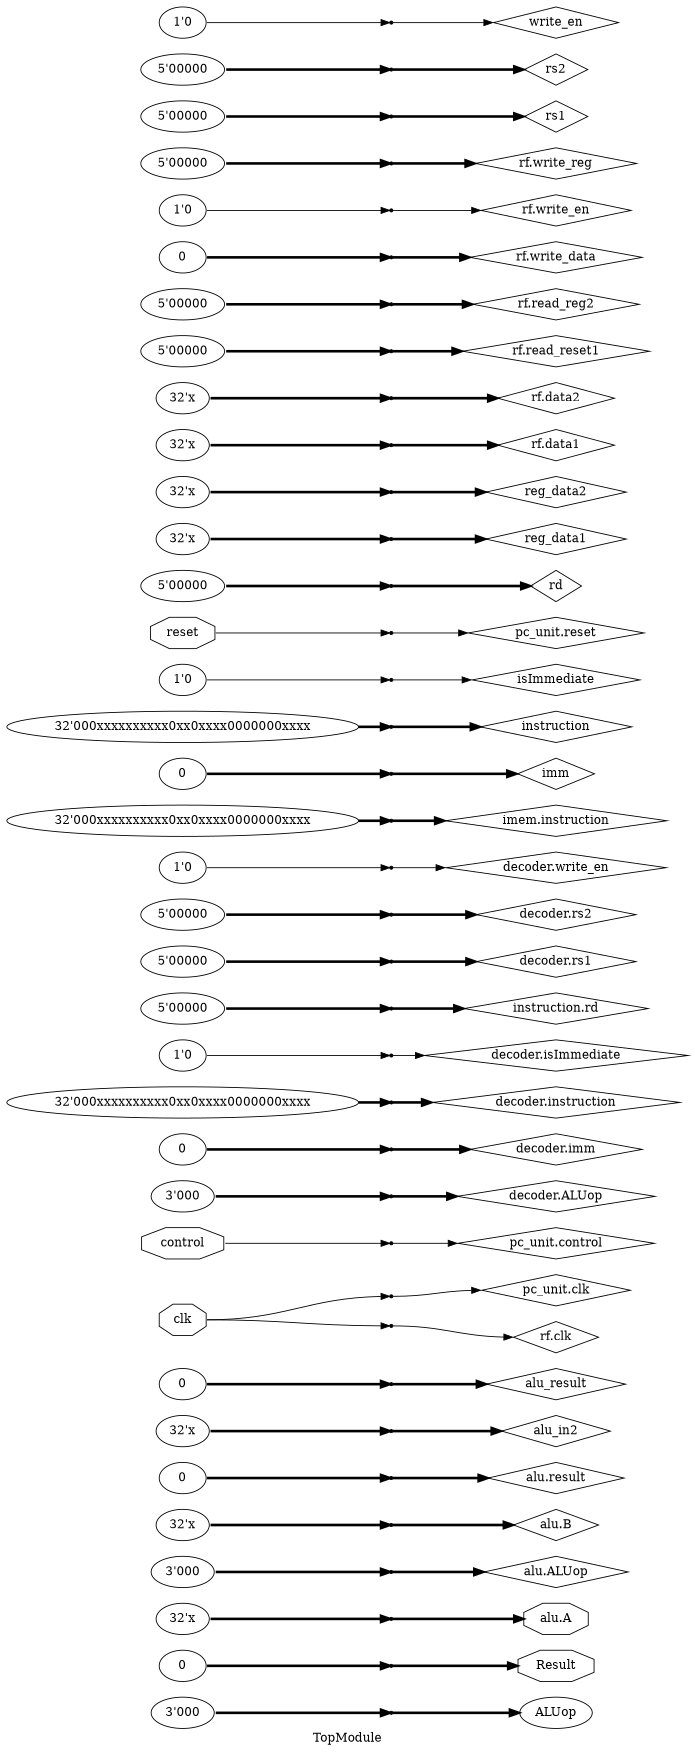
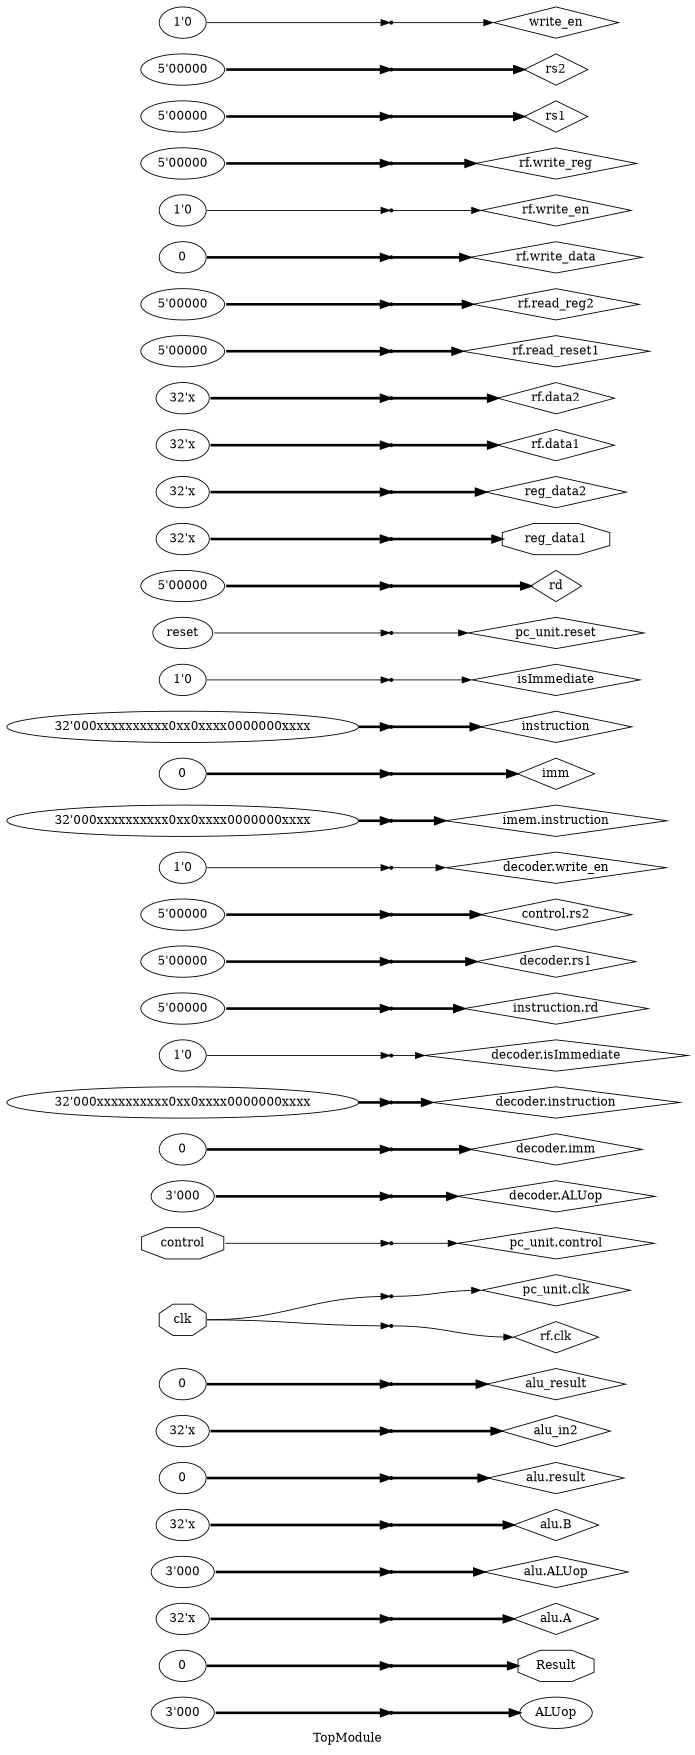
(556, 539) -> (556, 539)
(183, 633) -> (183, 633)
(556, 915) -> (556, 915)
(556, 1619) -> (556, 1619)
